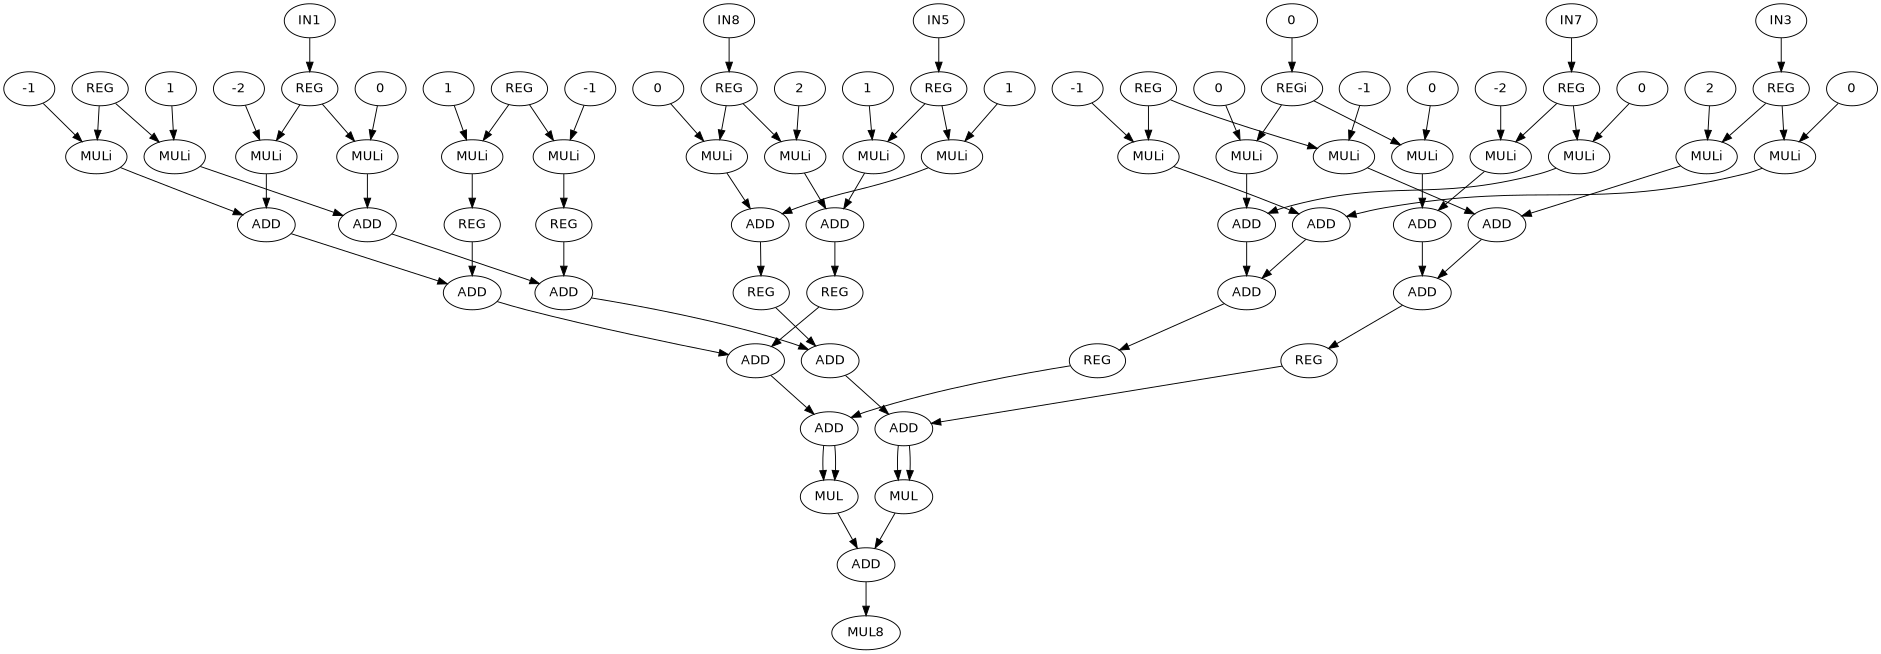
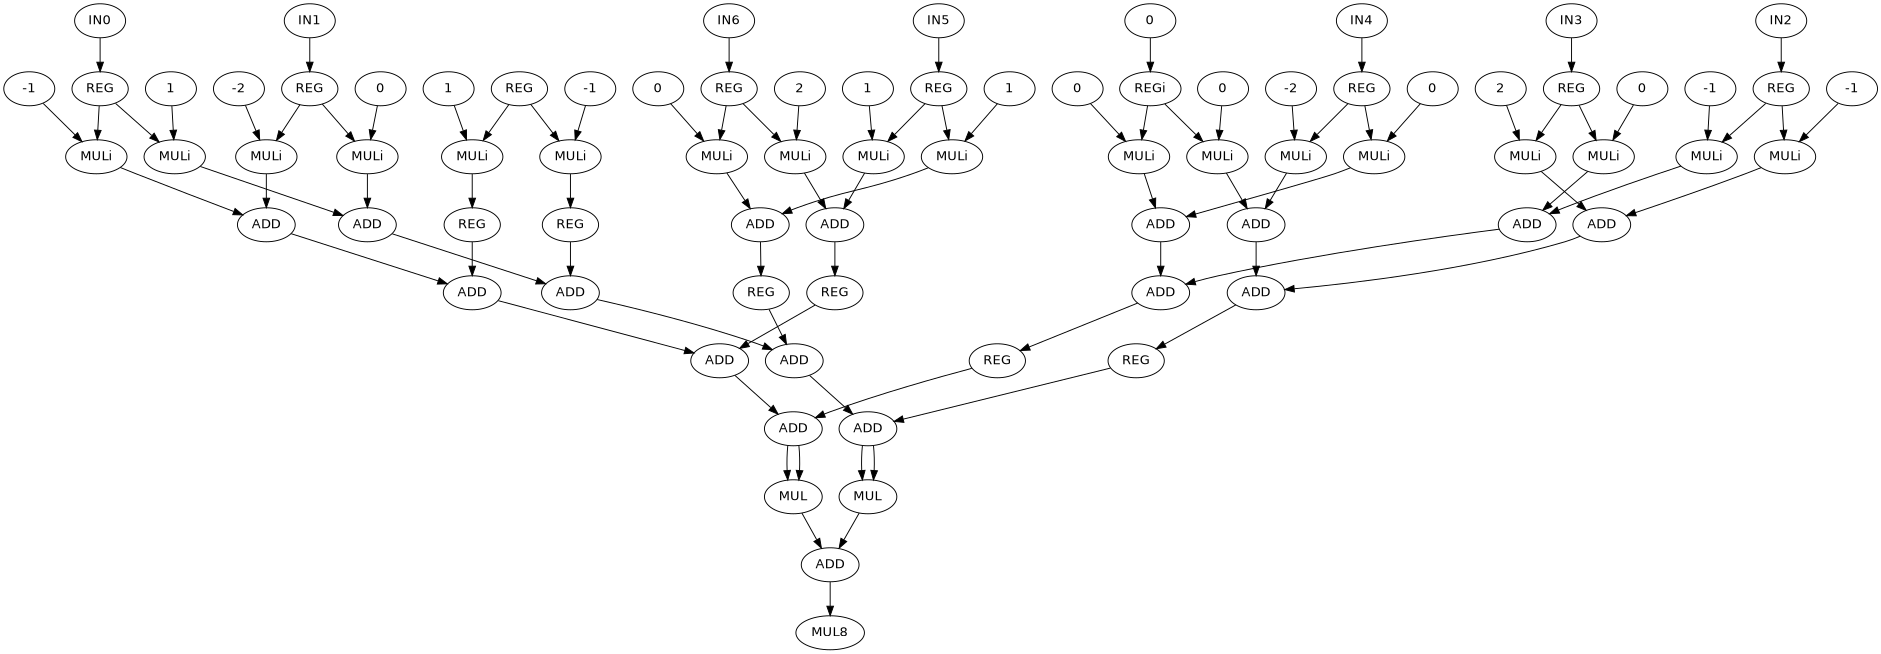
none -> (100, 21)
(729, 21) -> (729, 21)
(1572, 21) -> (1362, 21)
none -> (1781, 21)
